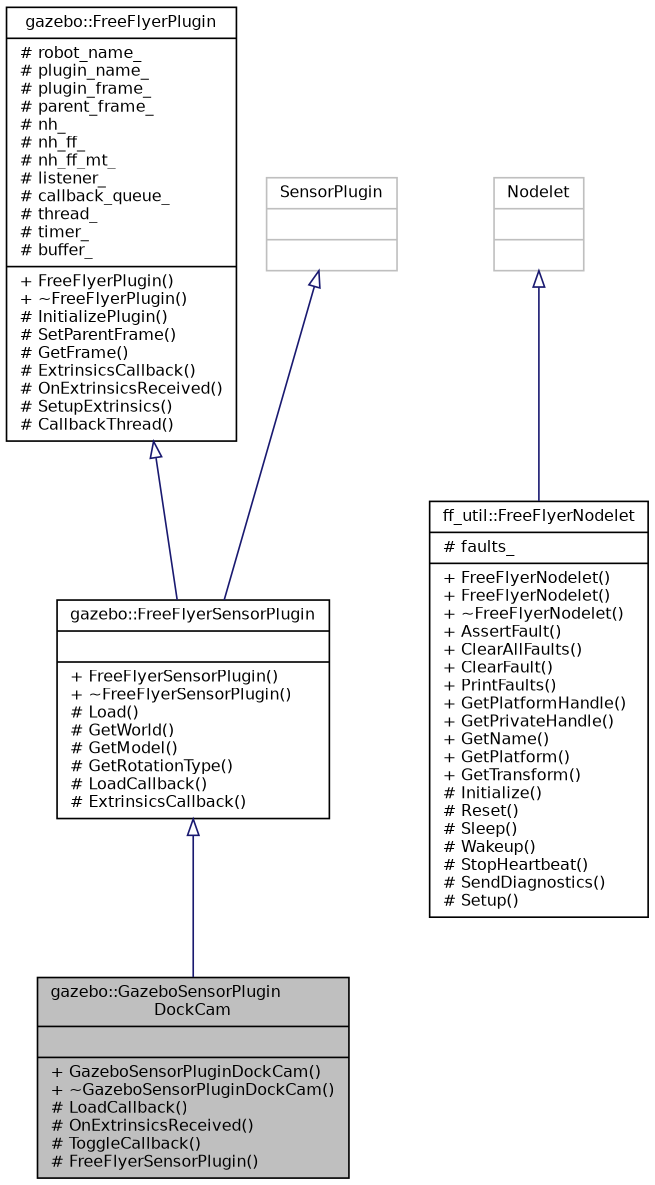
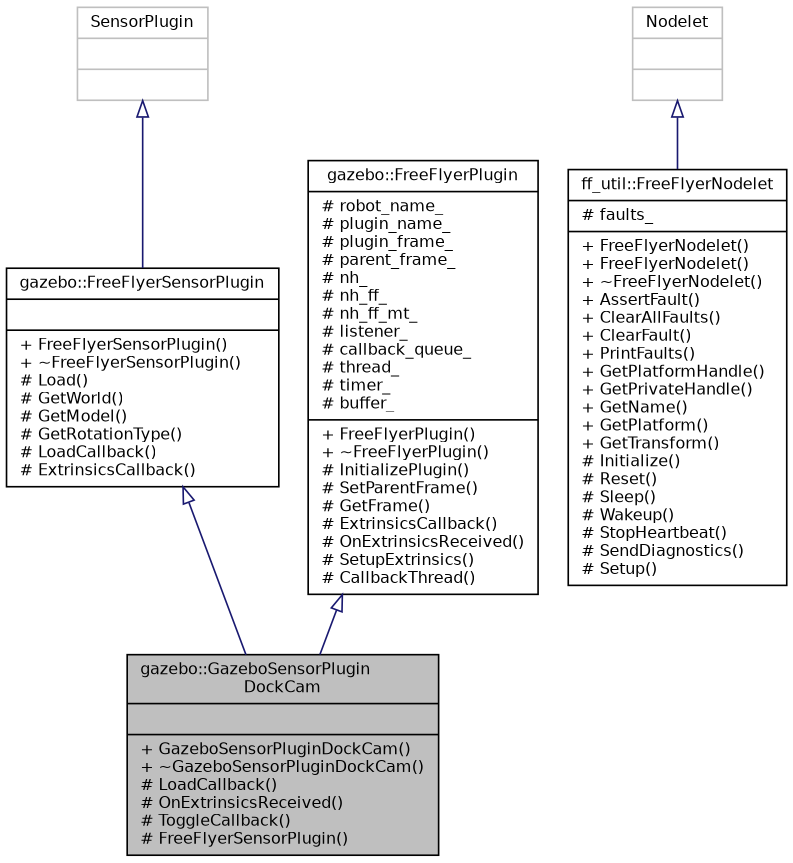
(167, 529) -> (328, 632)
